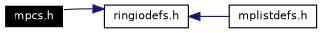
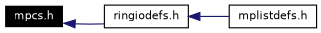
(78, 9) -> (90, 24)
